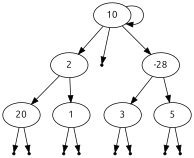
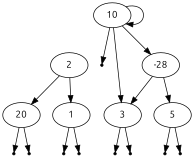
(93, 38) -> (117, 62)
